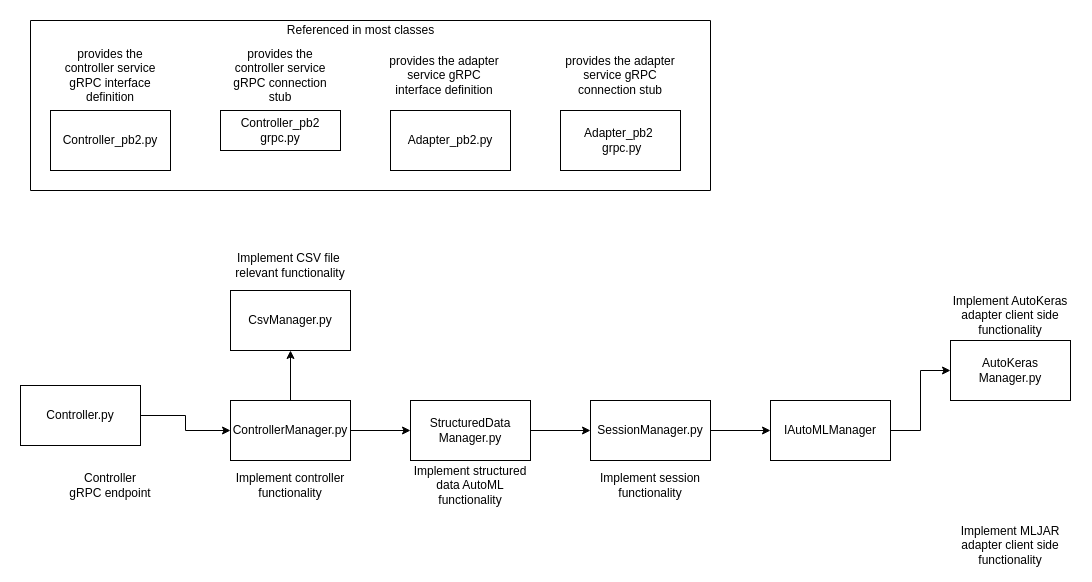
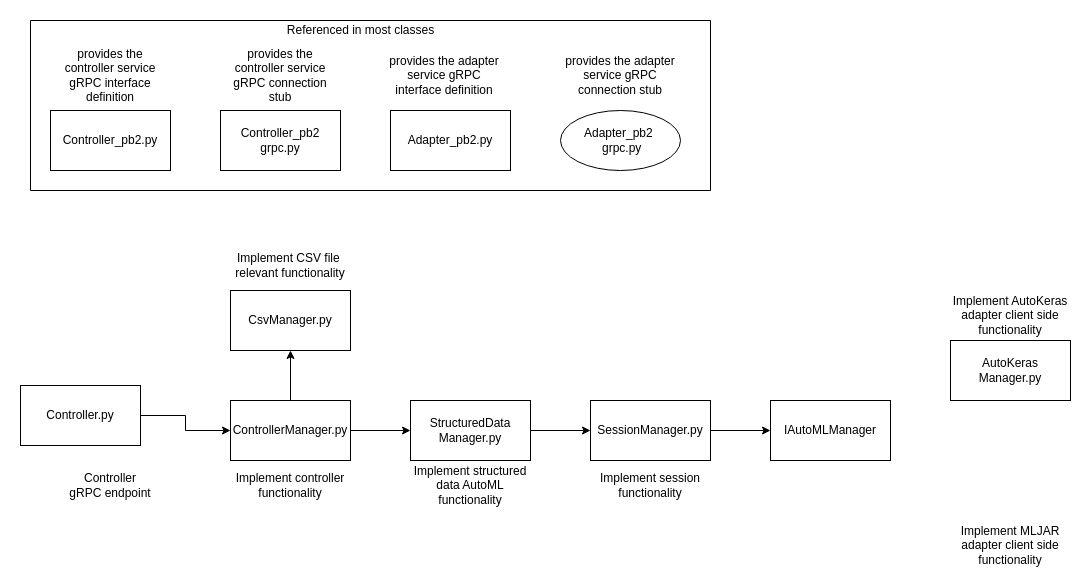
(281, 131) -> (281, 141)
(621, 141) -> (621, 141)
(921, 405) -> none
